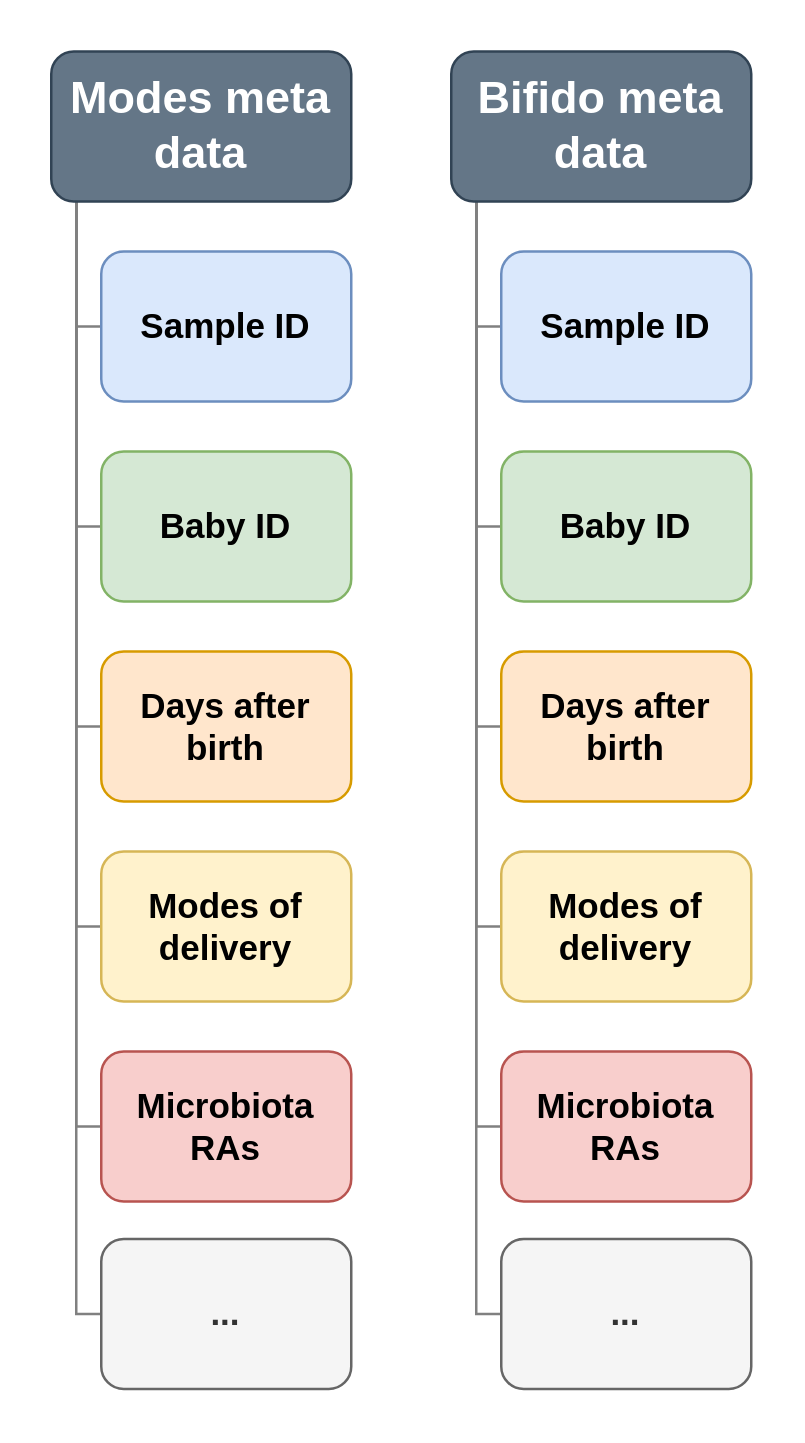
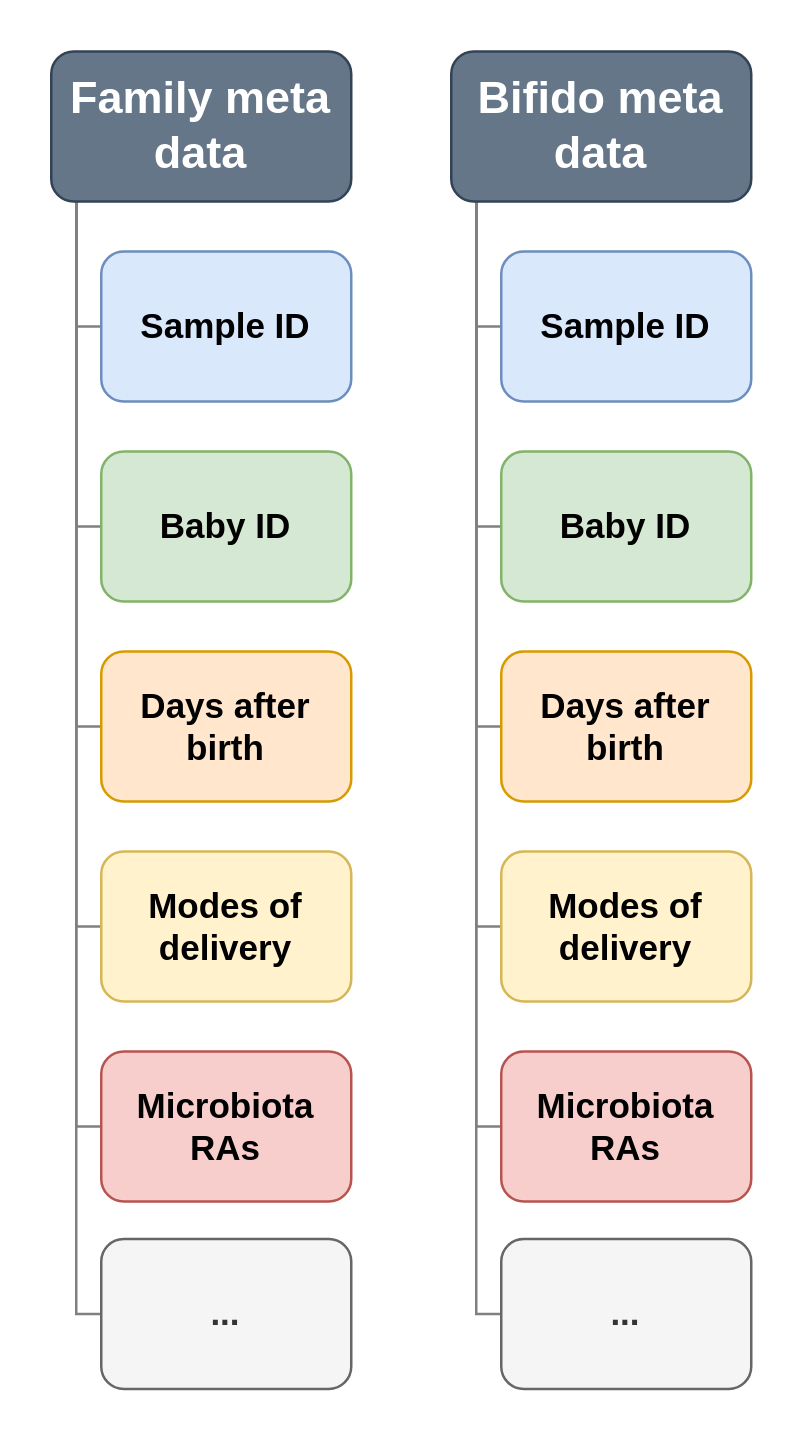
(201, 126) -> (201, 126)
